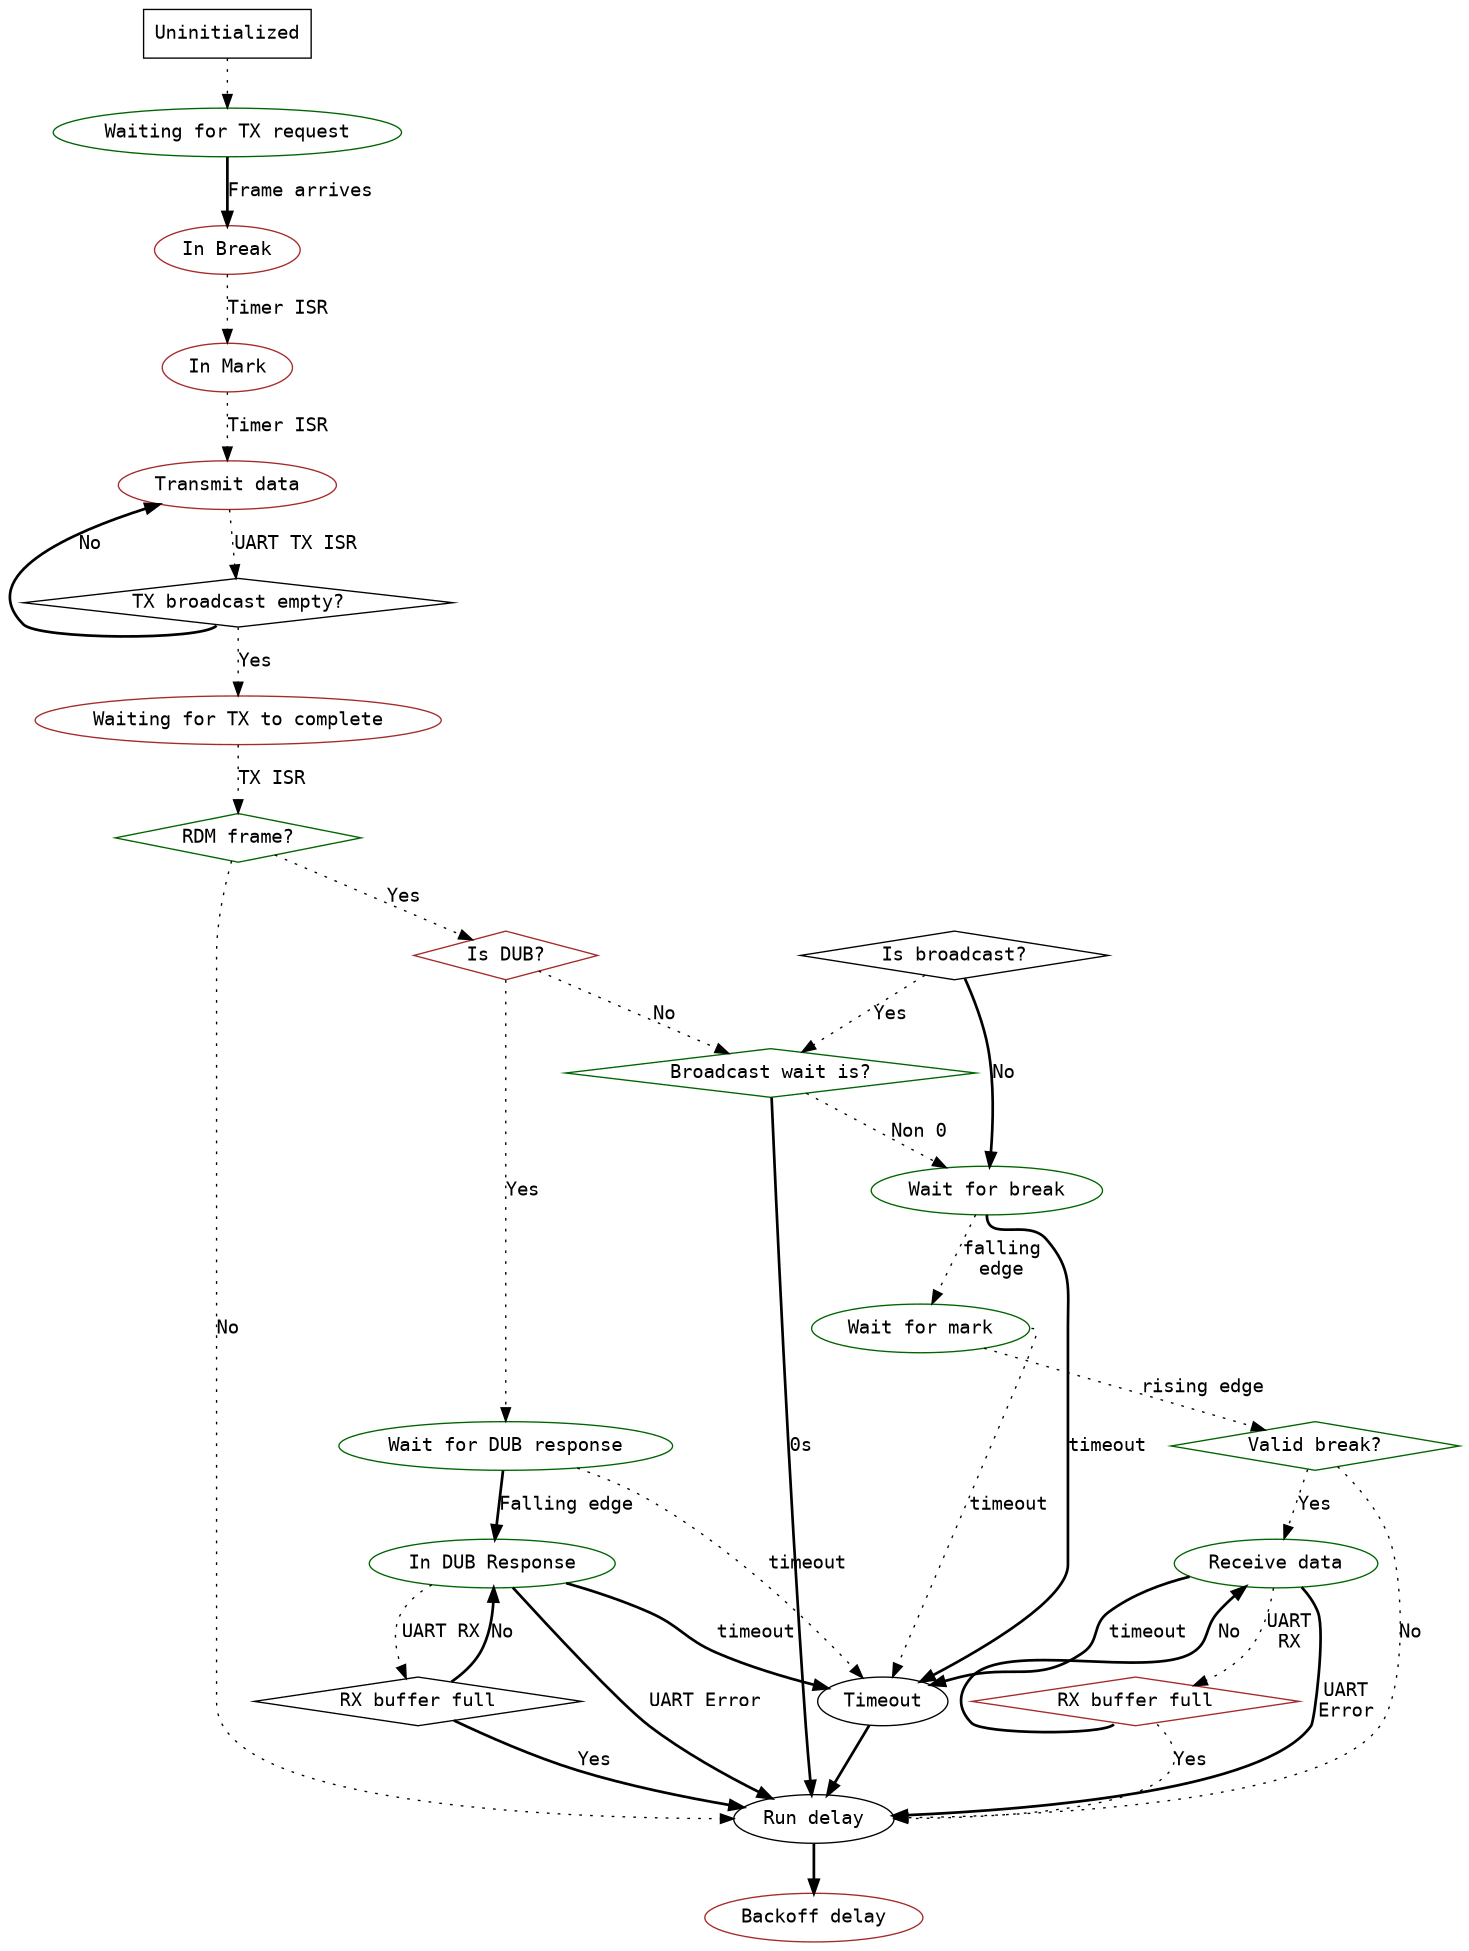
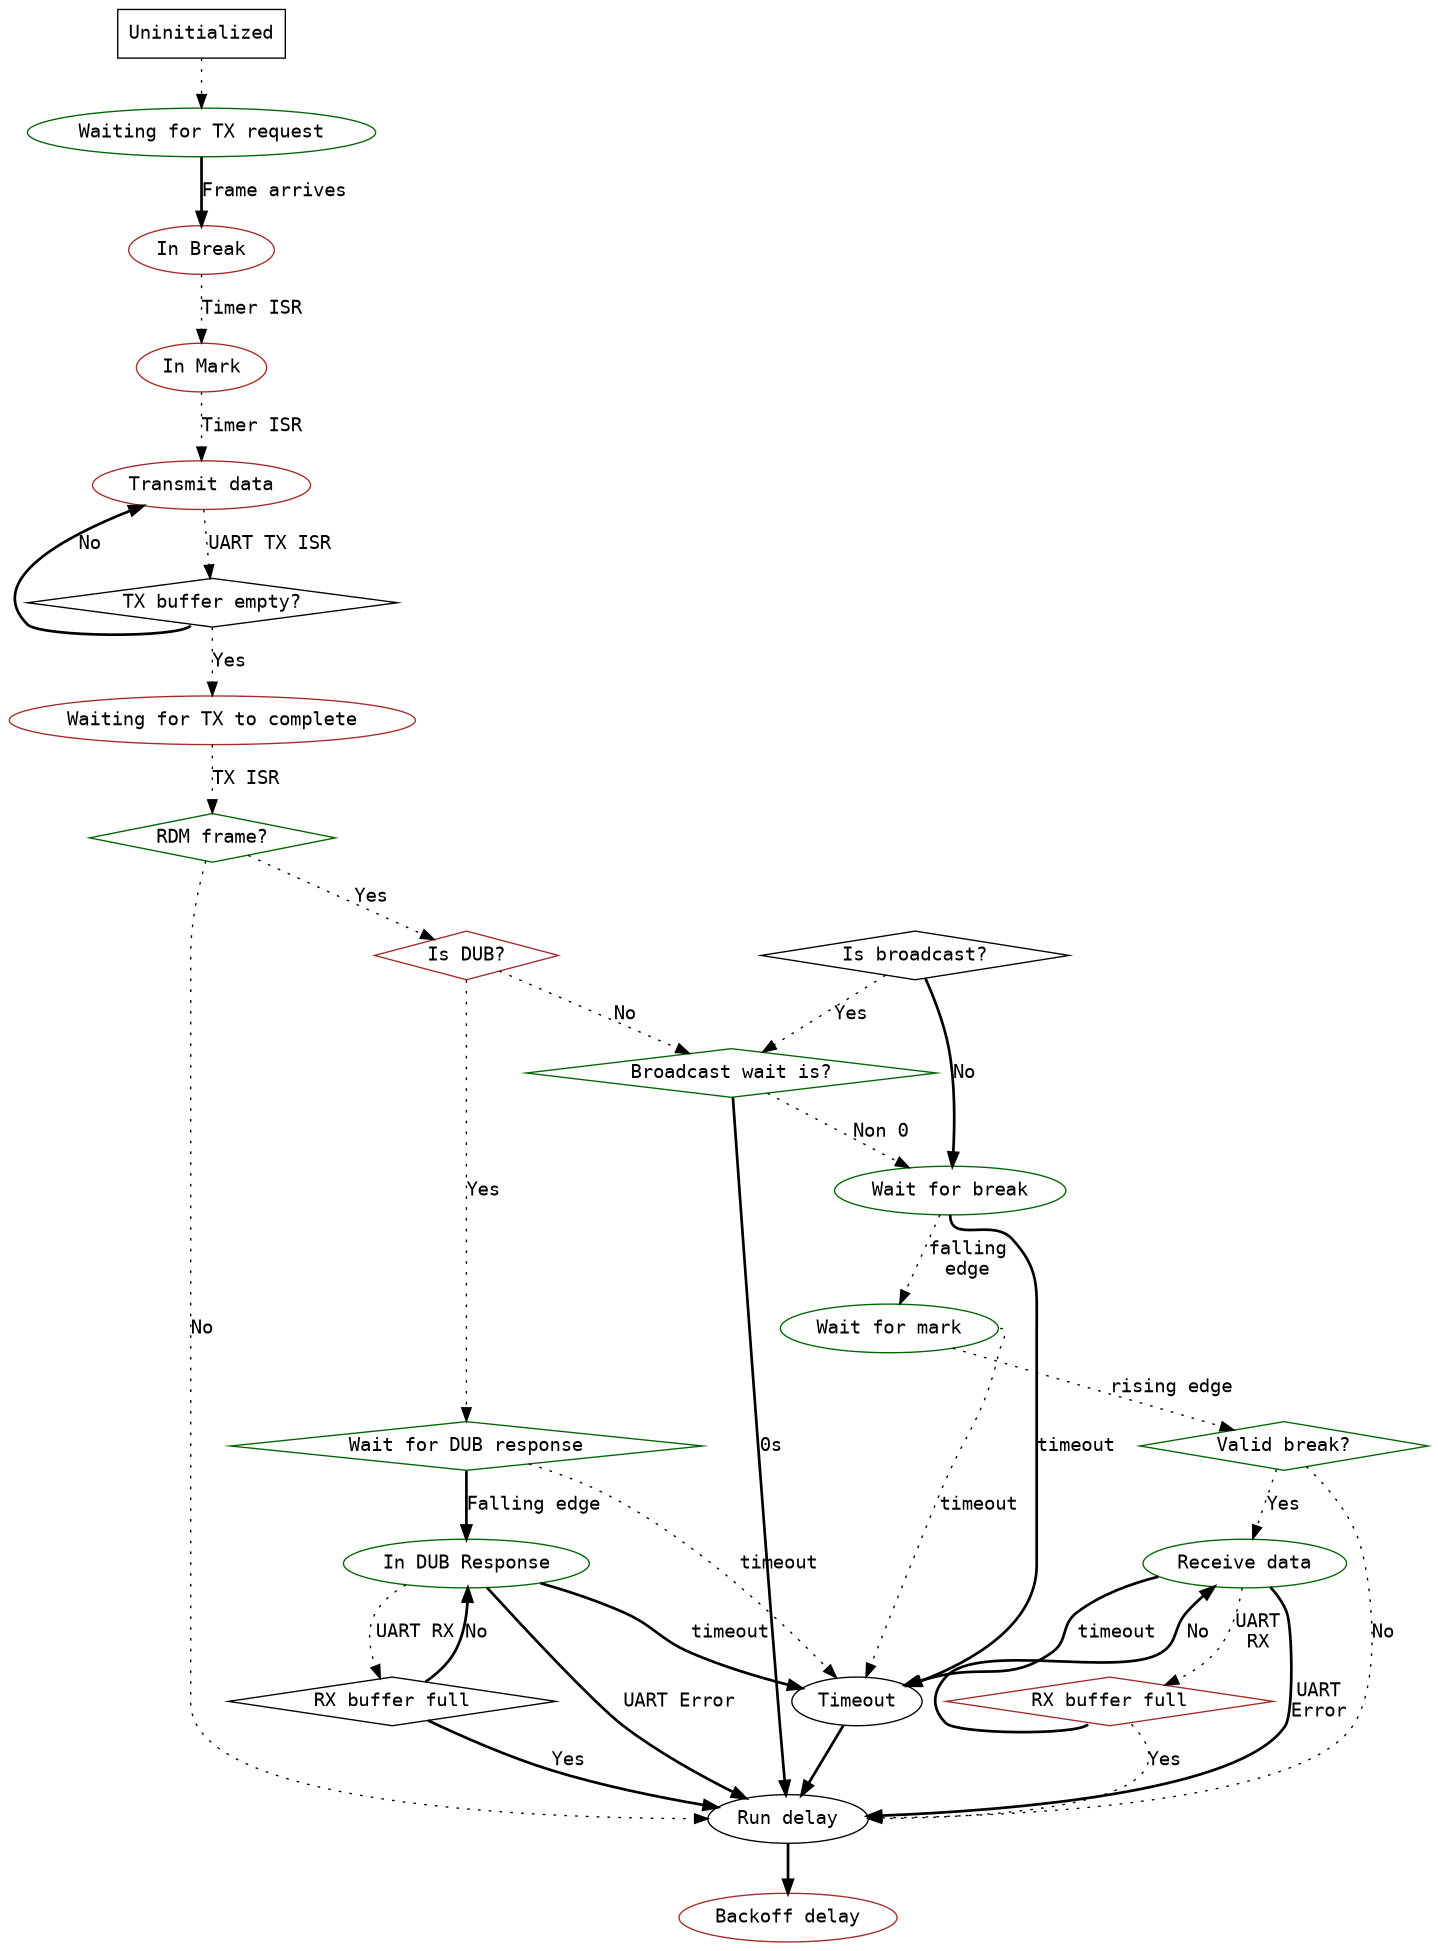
(238, 603) -> (212, 603)
(506, 1446) -> (466, 1446)
